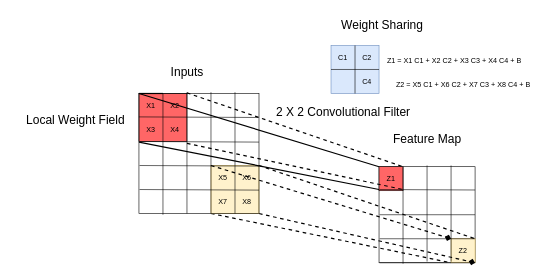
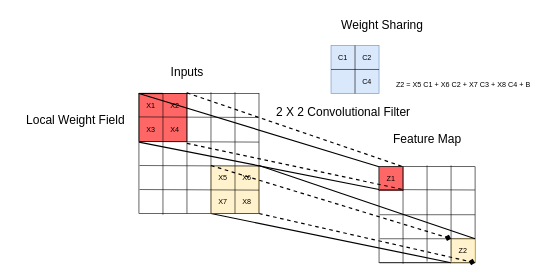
(454, 60) -> none
(333, 190) -> (333, 190)
(327, 237) -> (327, 237)
